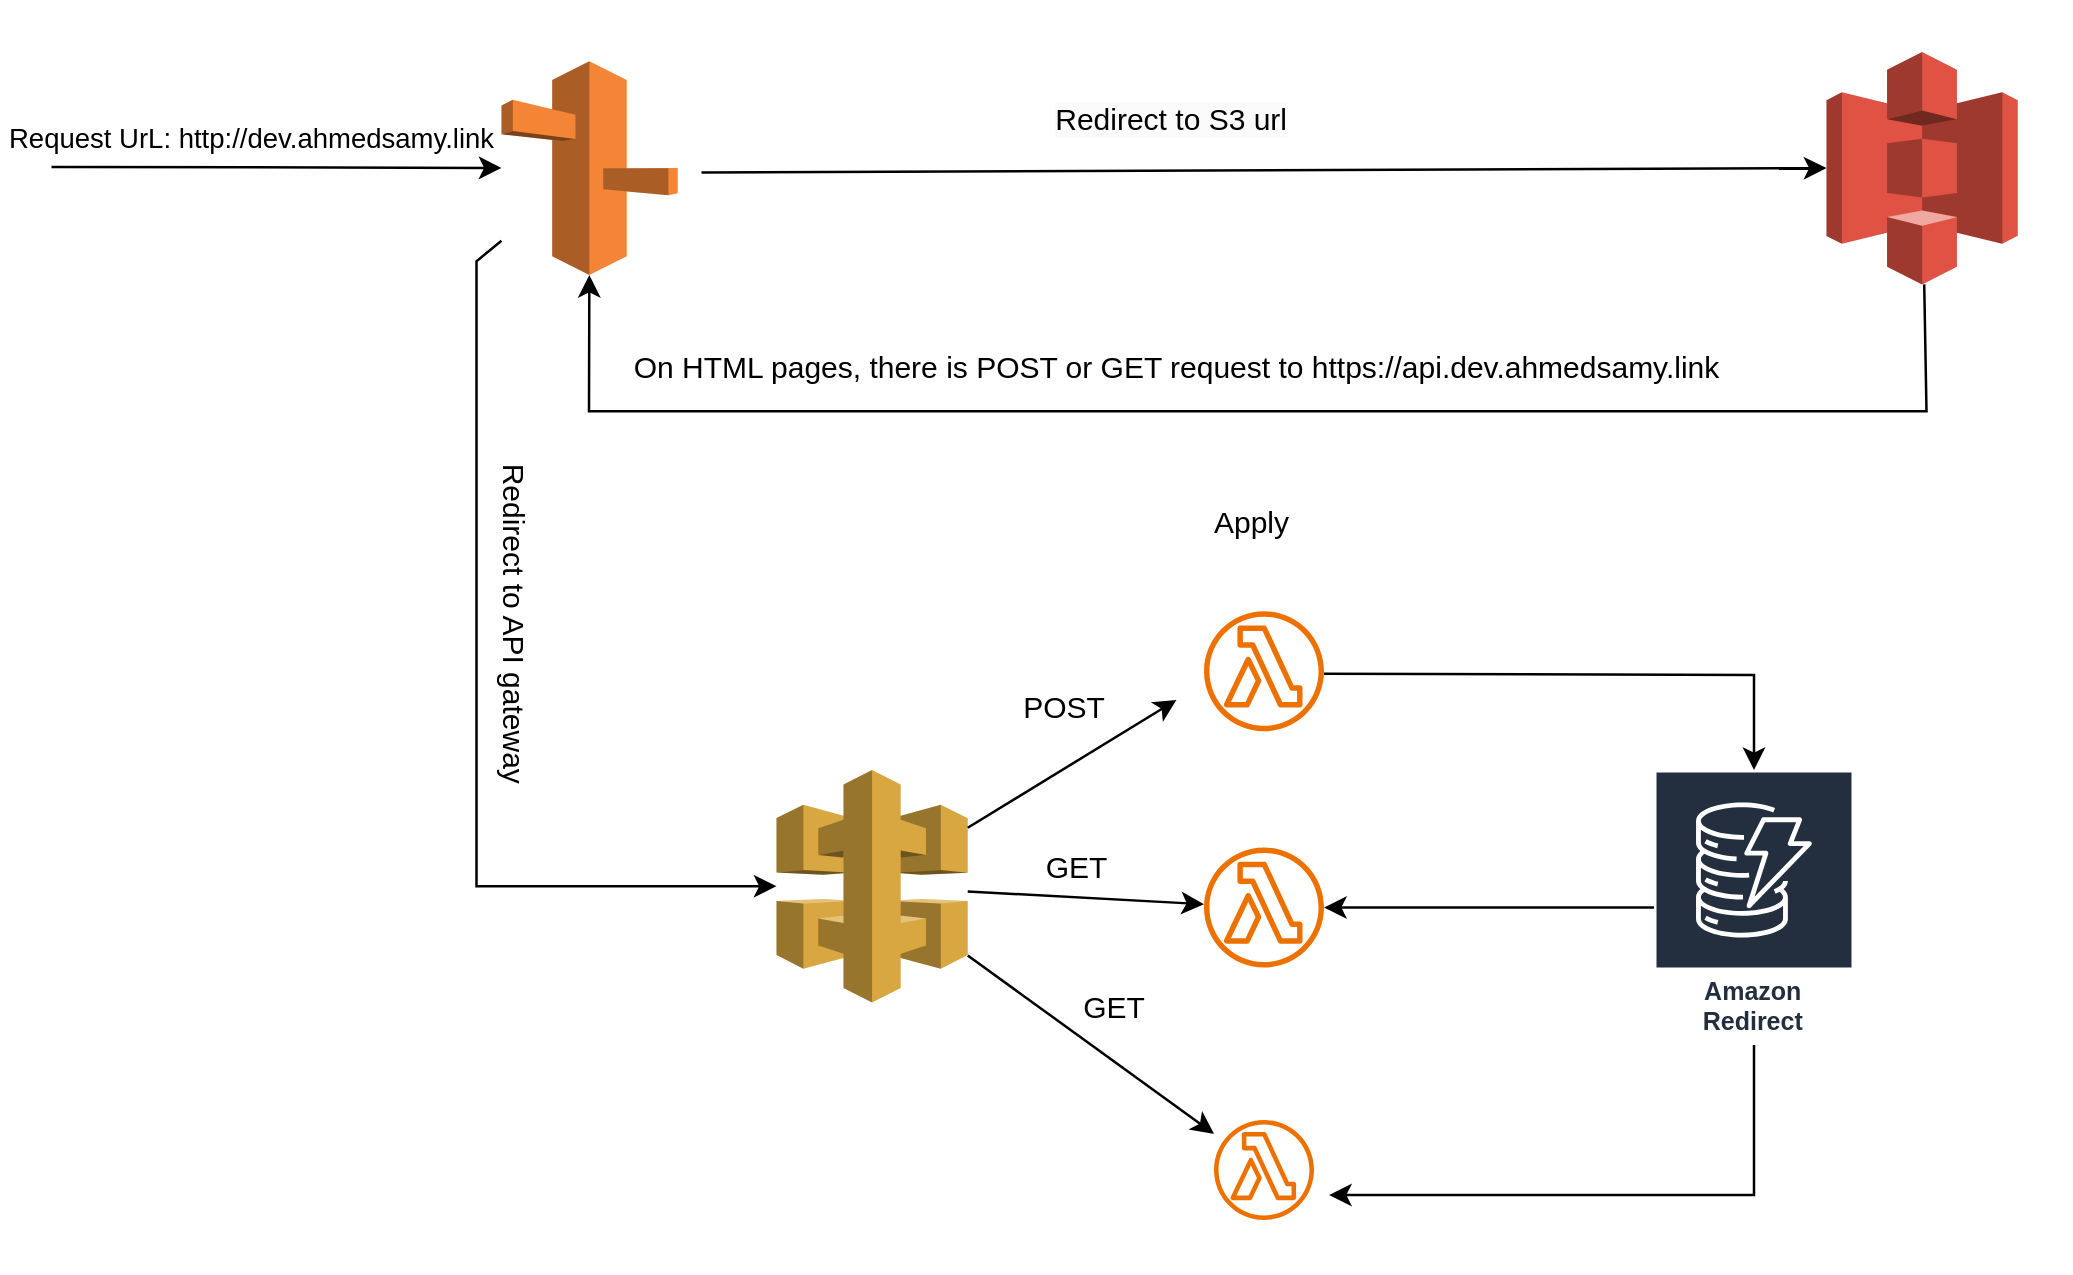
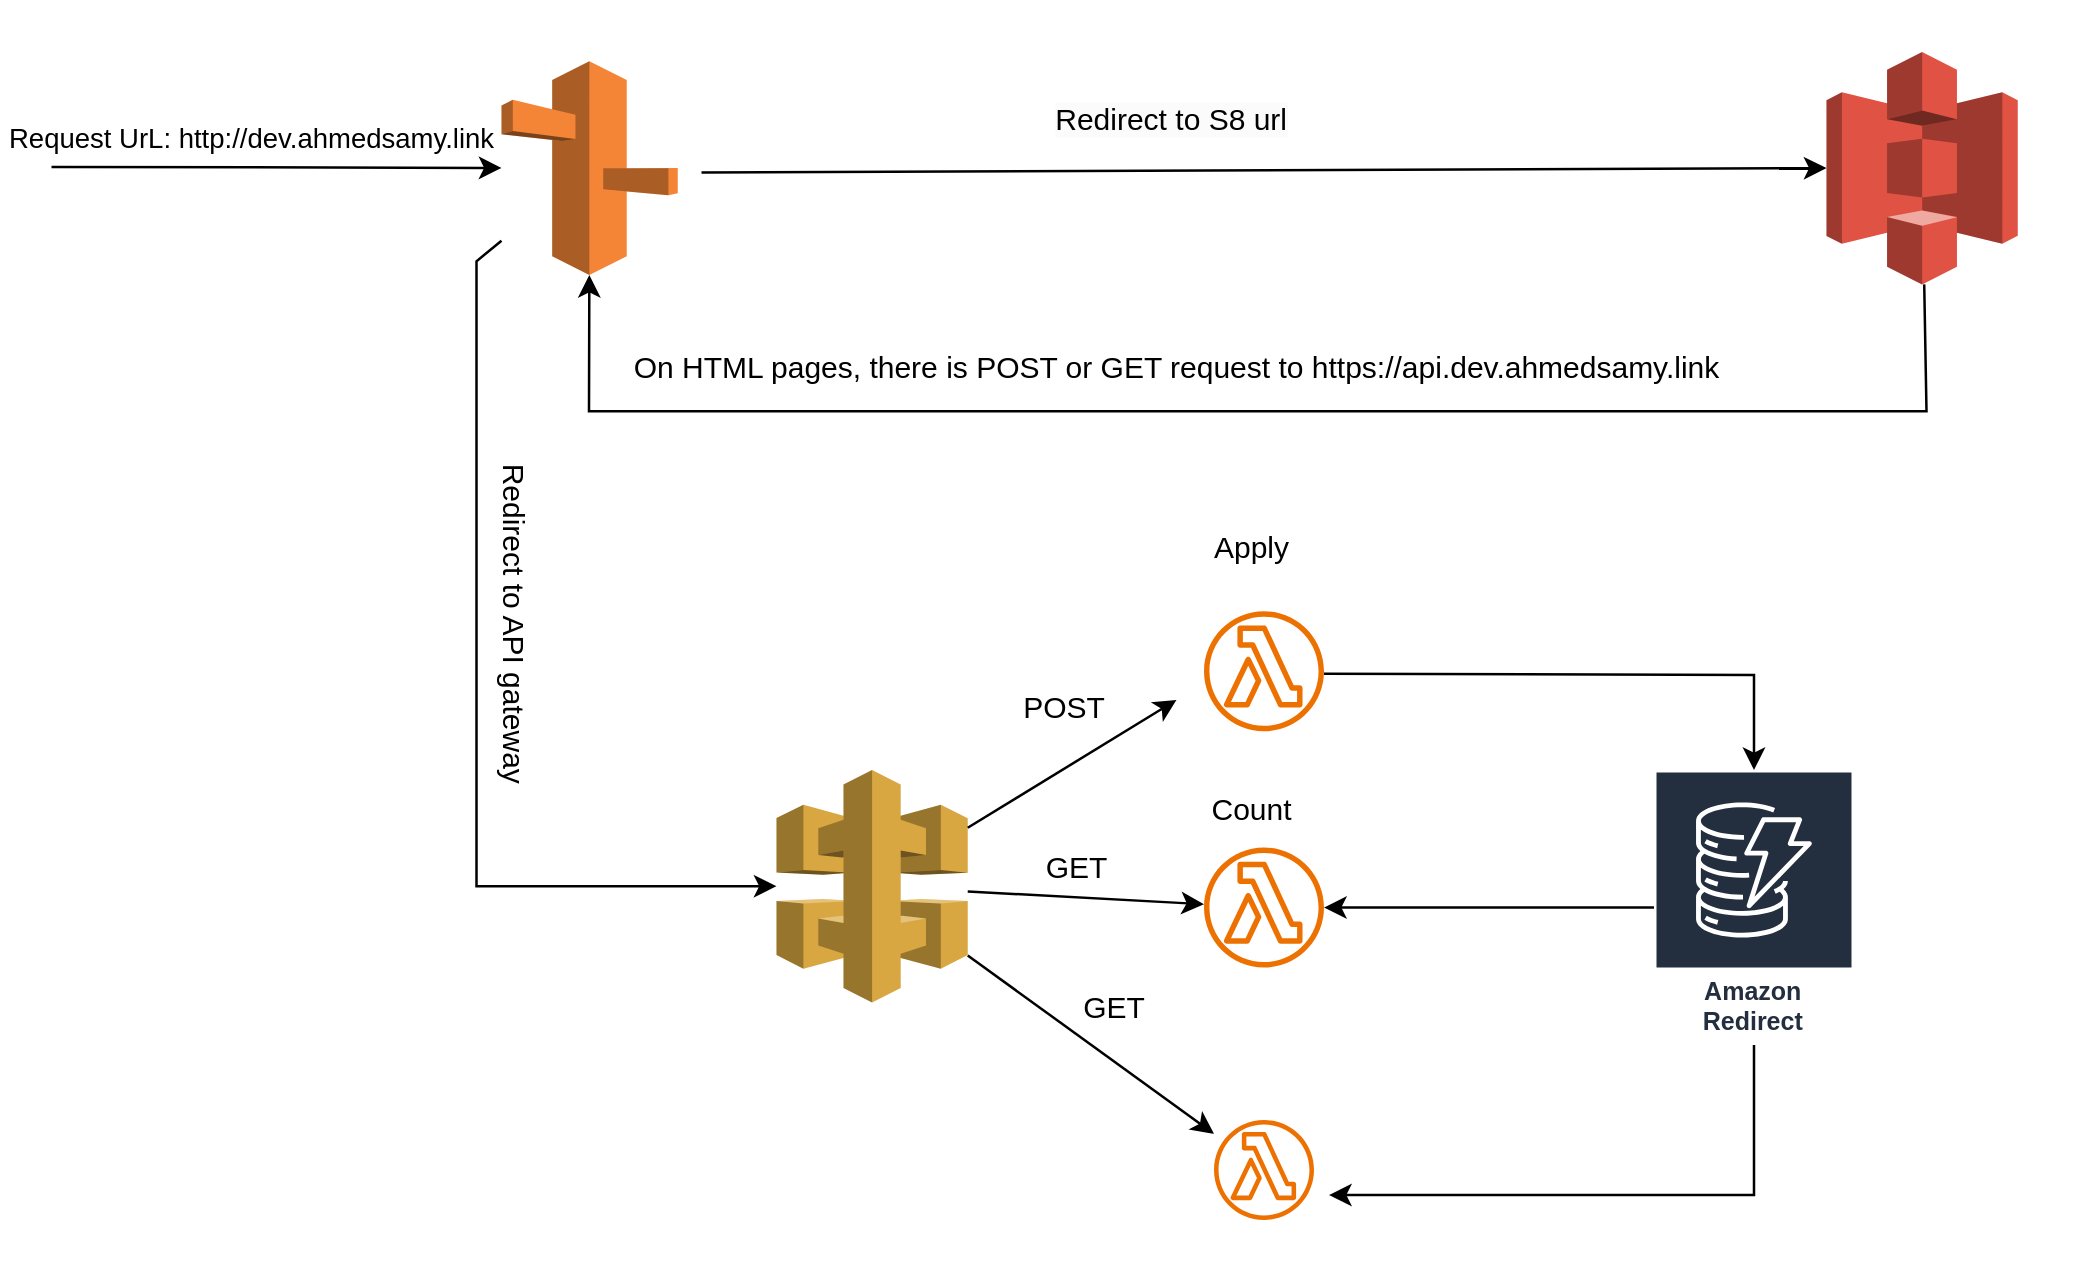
(1188, 122) -> (1188, 122)
(1251, 524) -> (1251, 549)
none -> (1251, 810)
